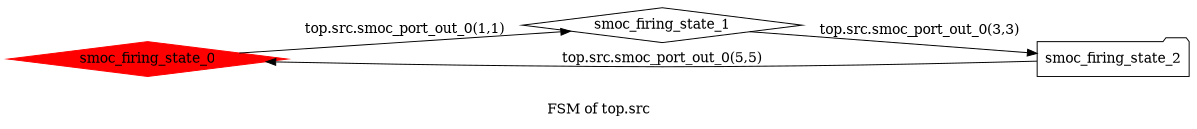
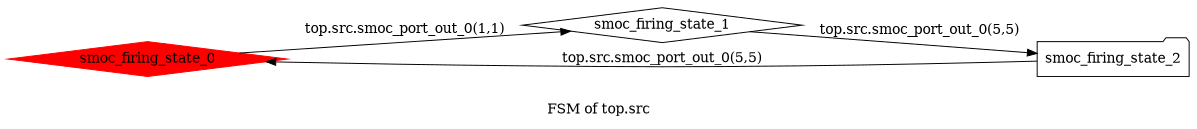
(920, 30) -> (920, 30)
